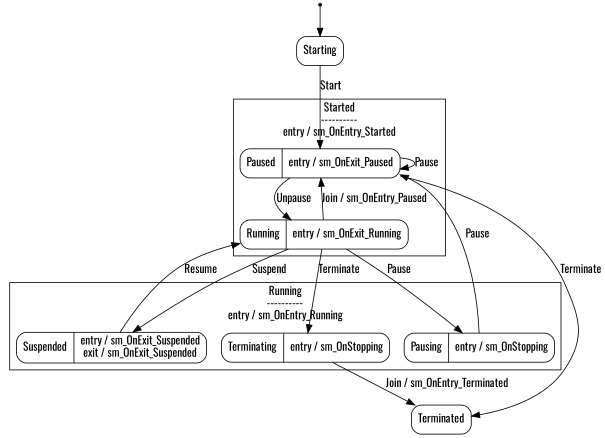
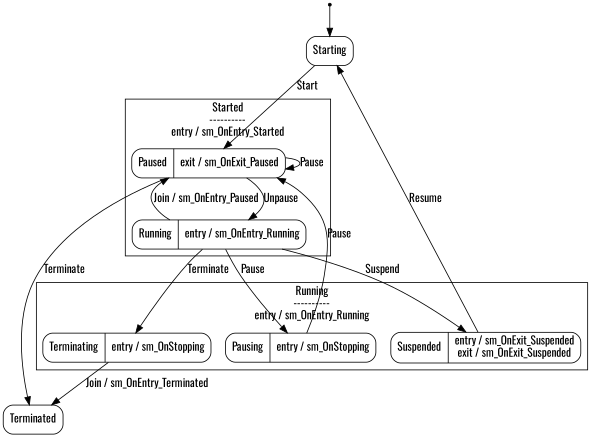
(341, 163) -> (230, 163)
(347, 234) -> (242, 234)
(167, 277) -> (409, 202)
